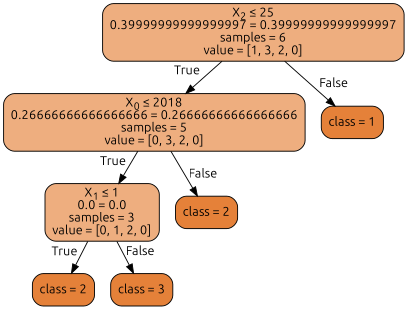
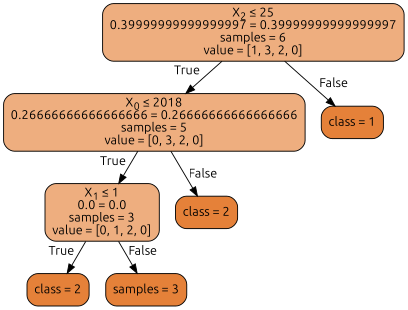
(142, 290) -> (146, 290)
